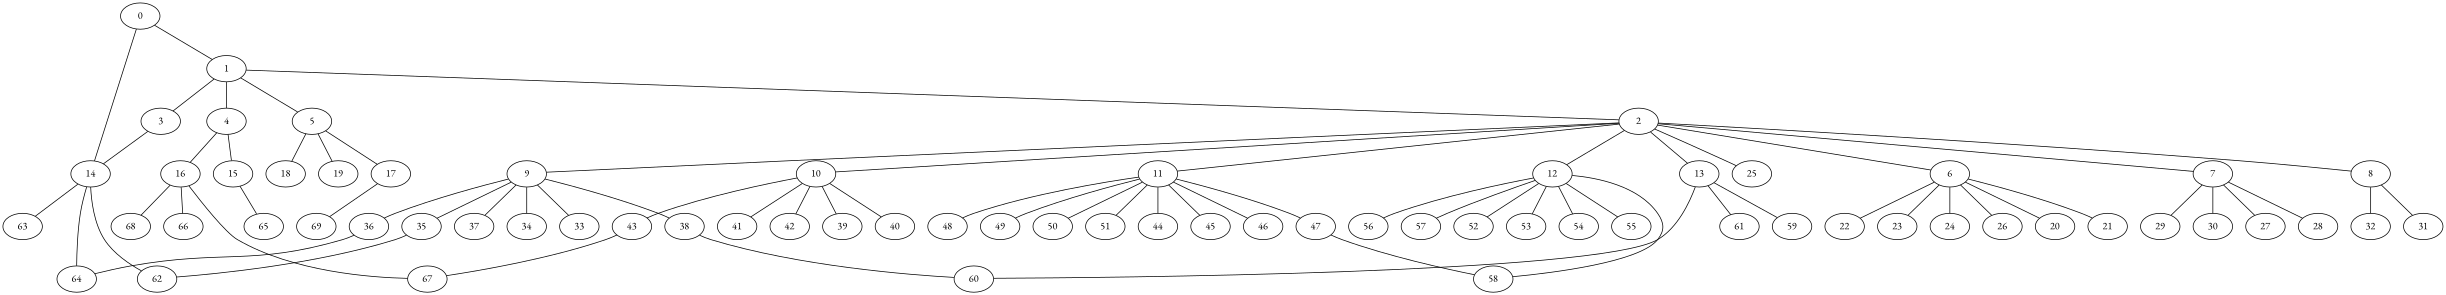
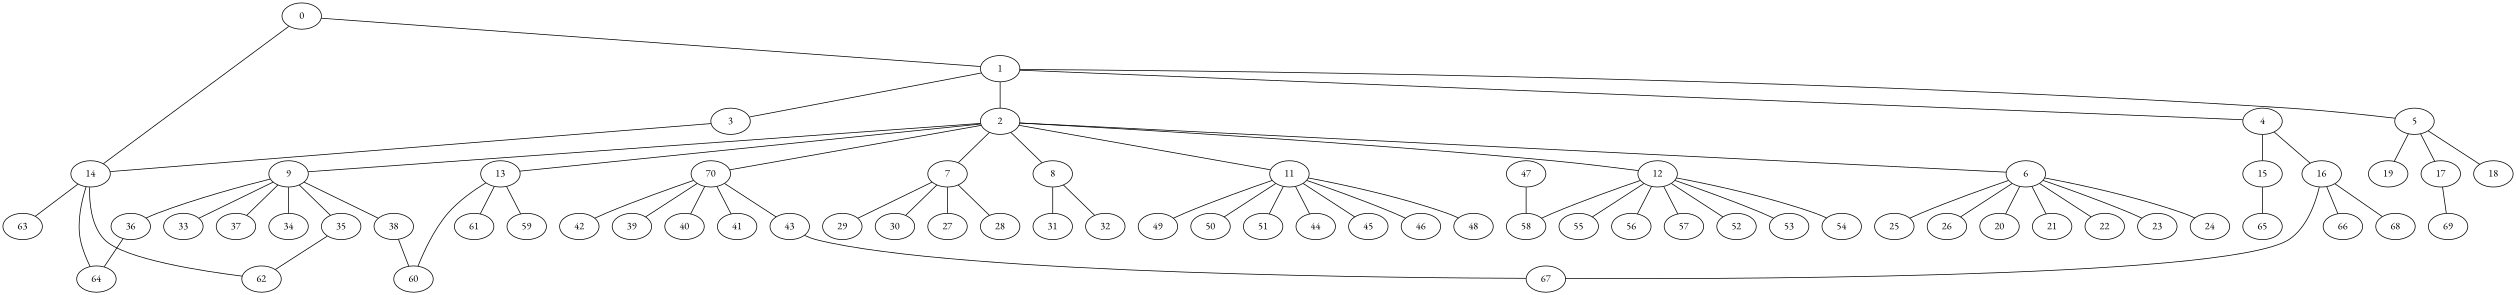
(1696, 147) -> (1959, 198)
(816, 174) -> (711, 174)
(1239, 196) -> none
